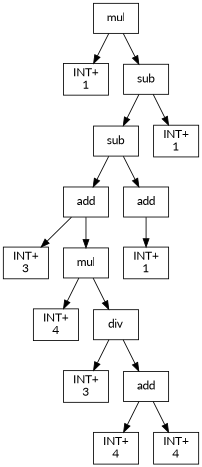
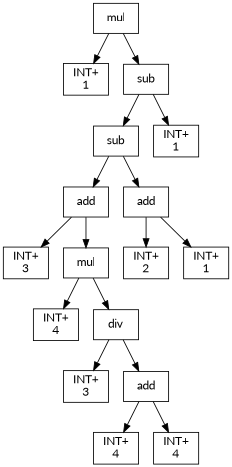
none -> (146, 263)
